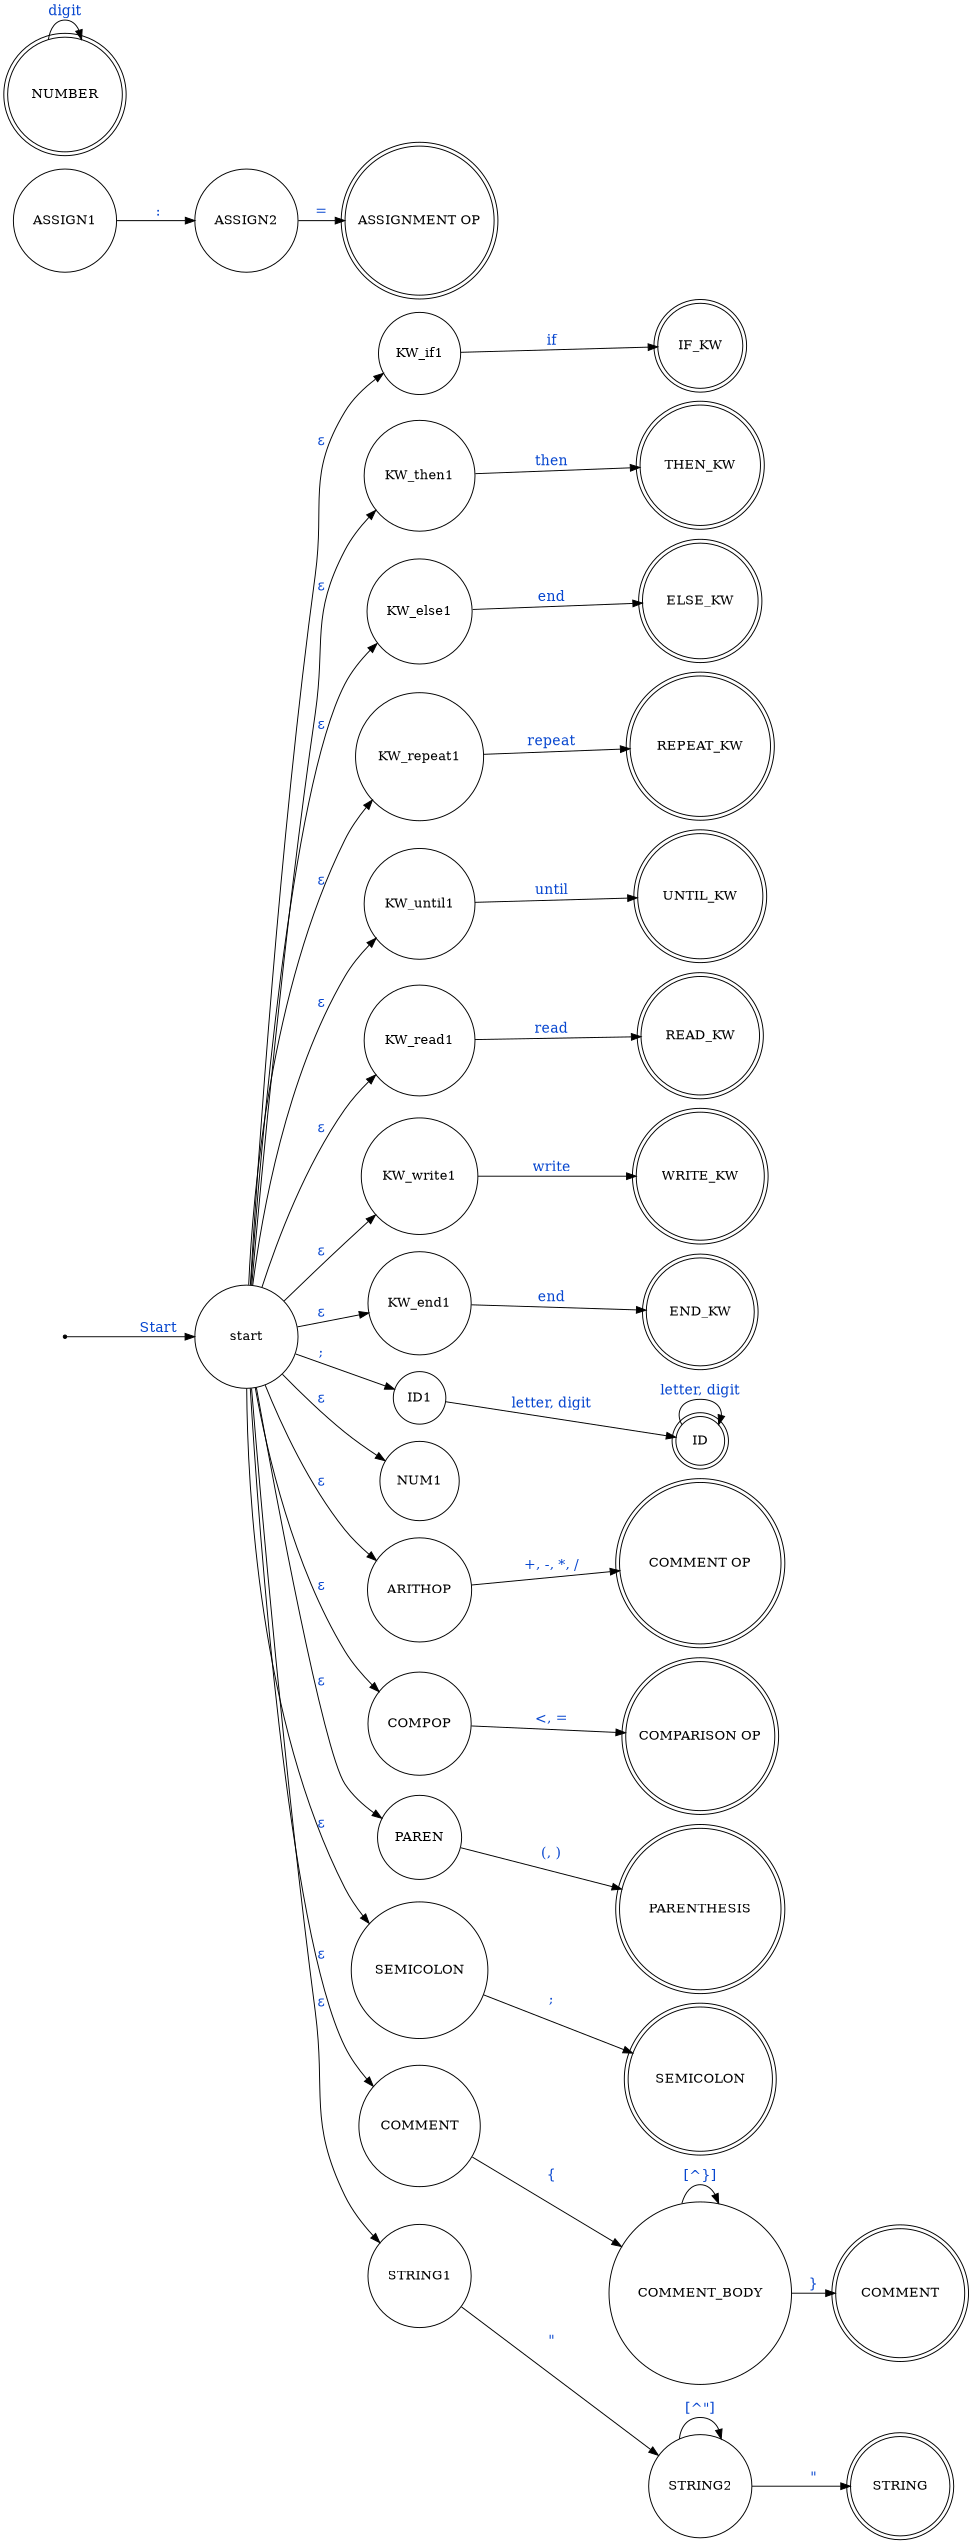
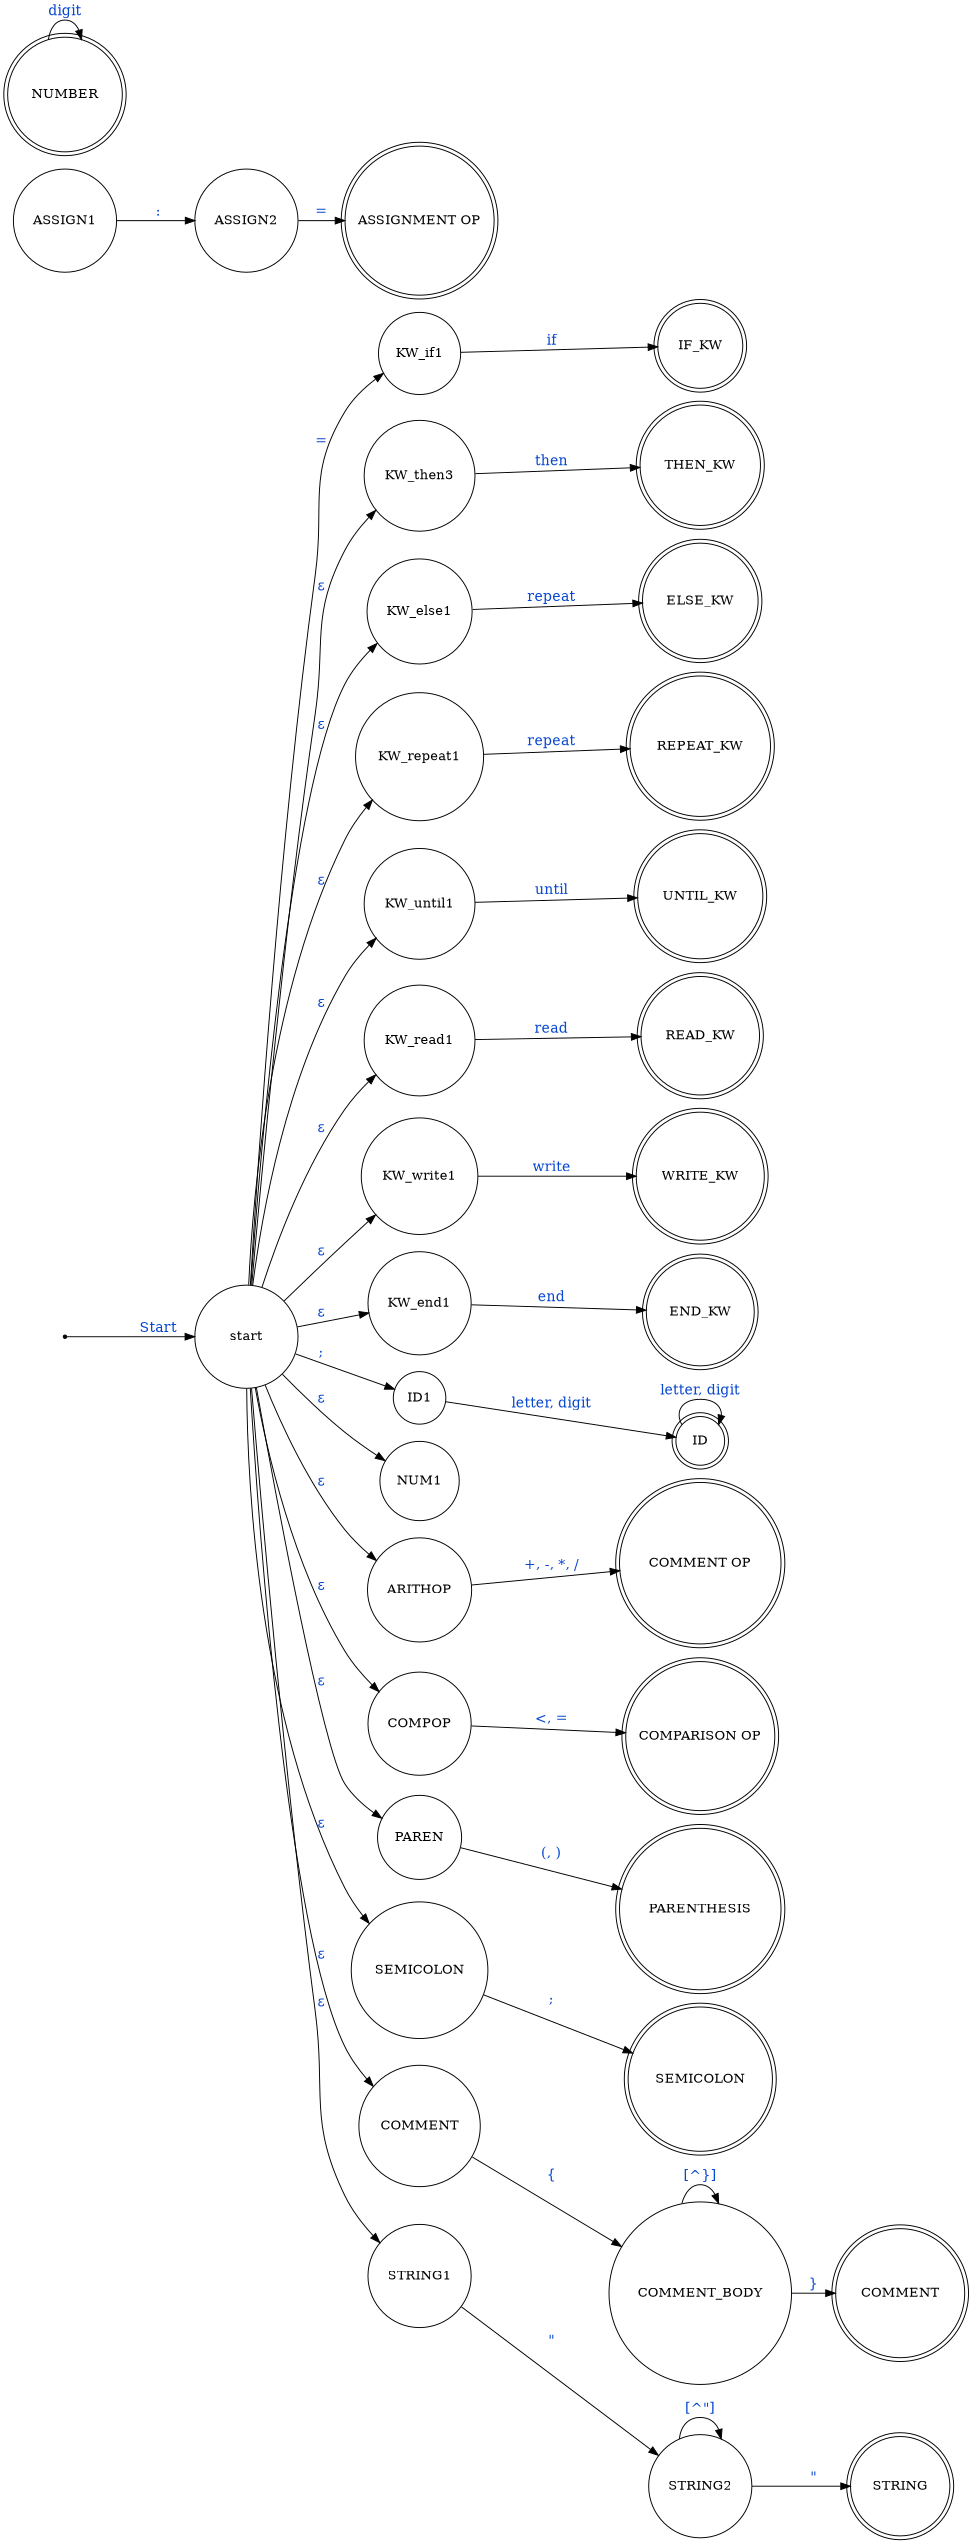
(321, 442) -> (321, 442)
(420, 476) -> (420, 476)
(552, 598) -> (552, 598)
